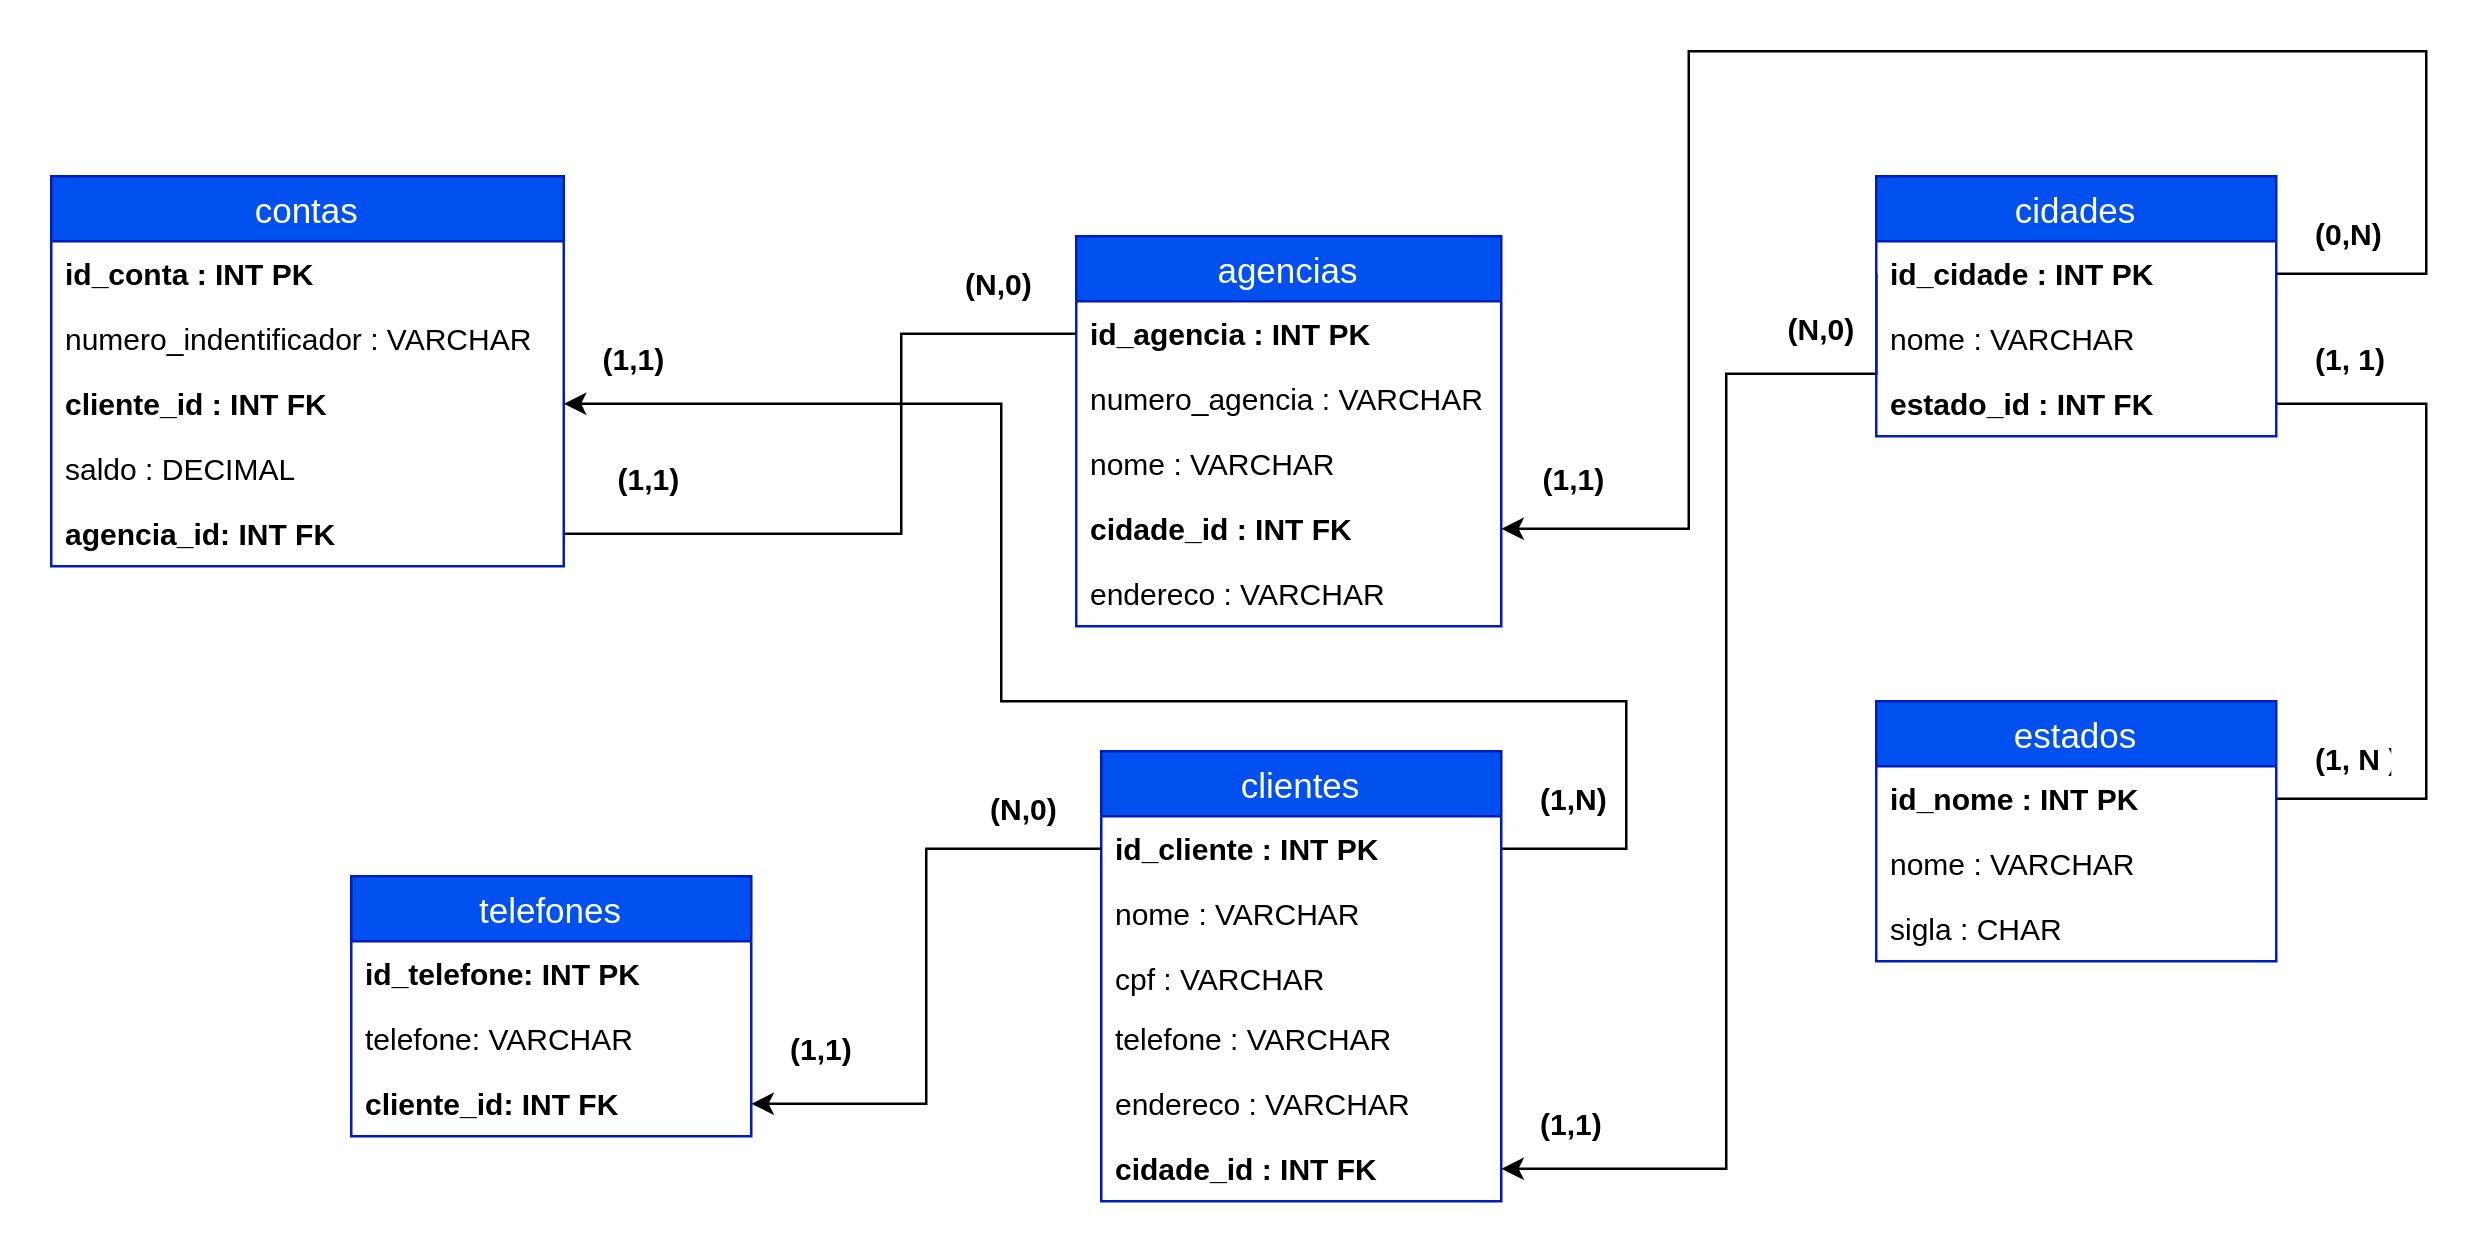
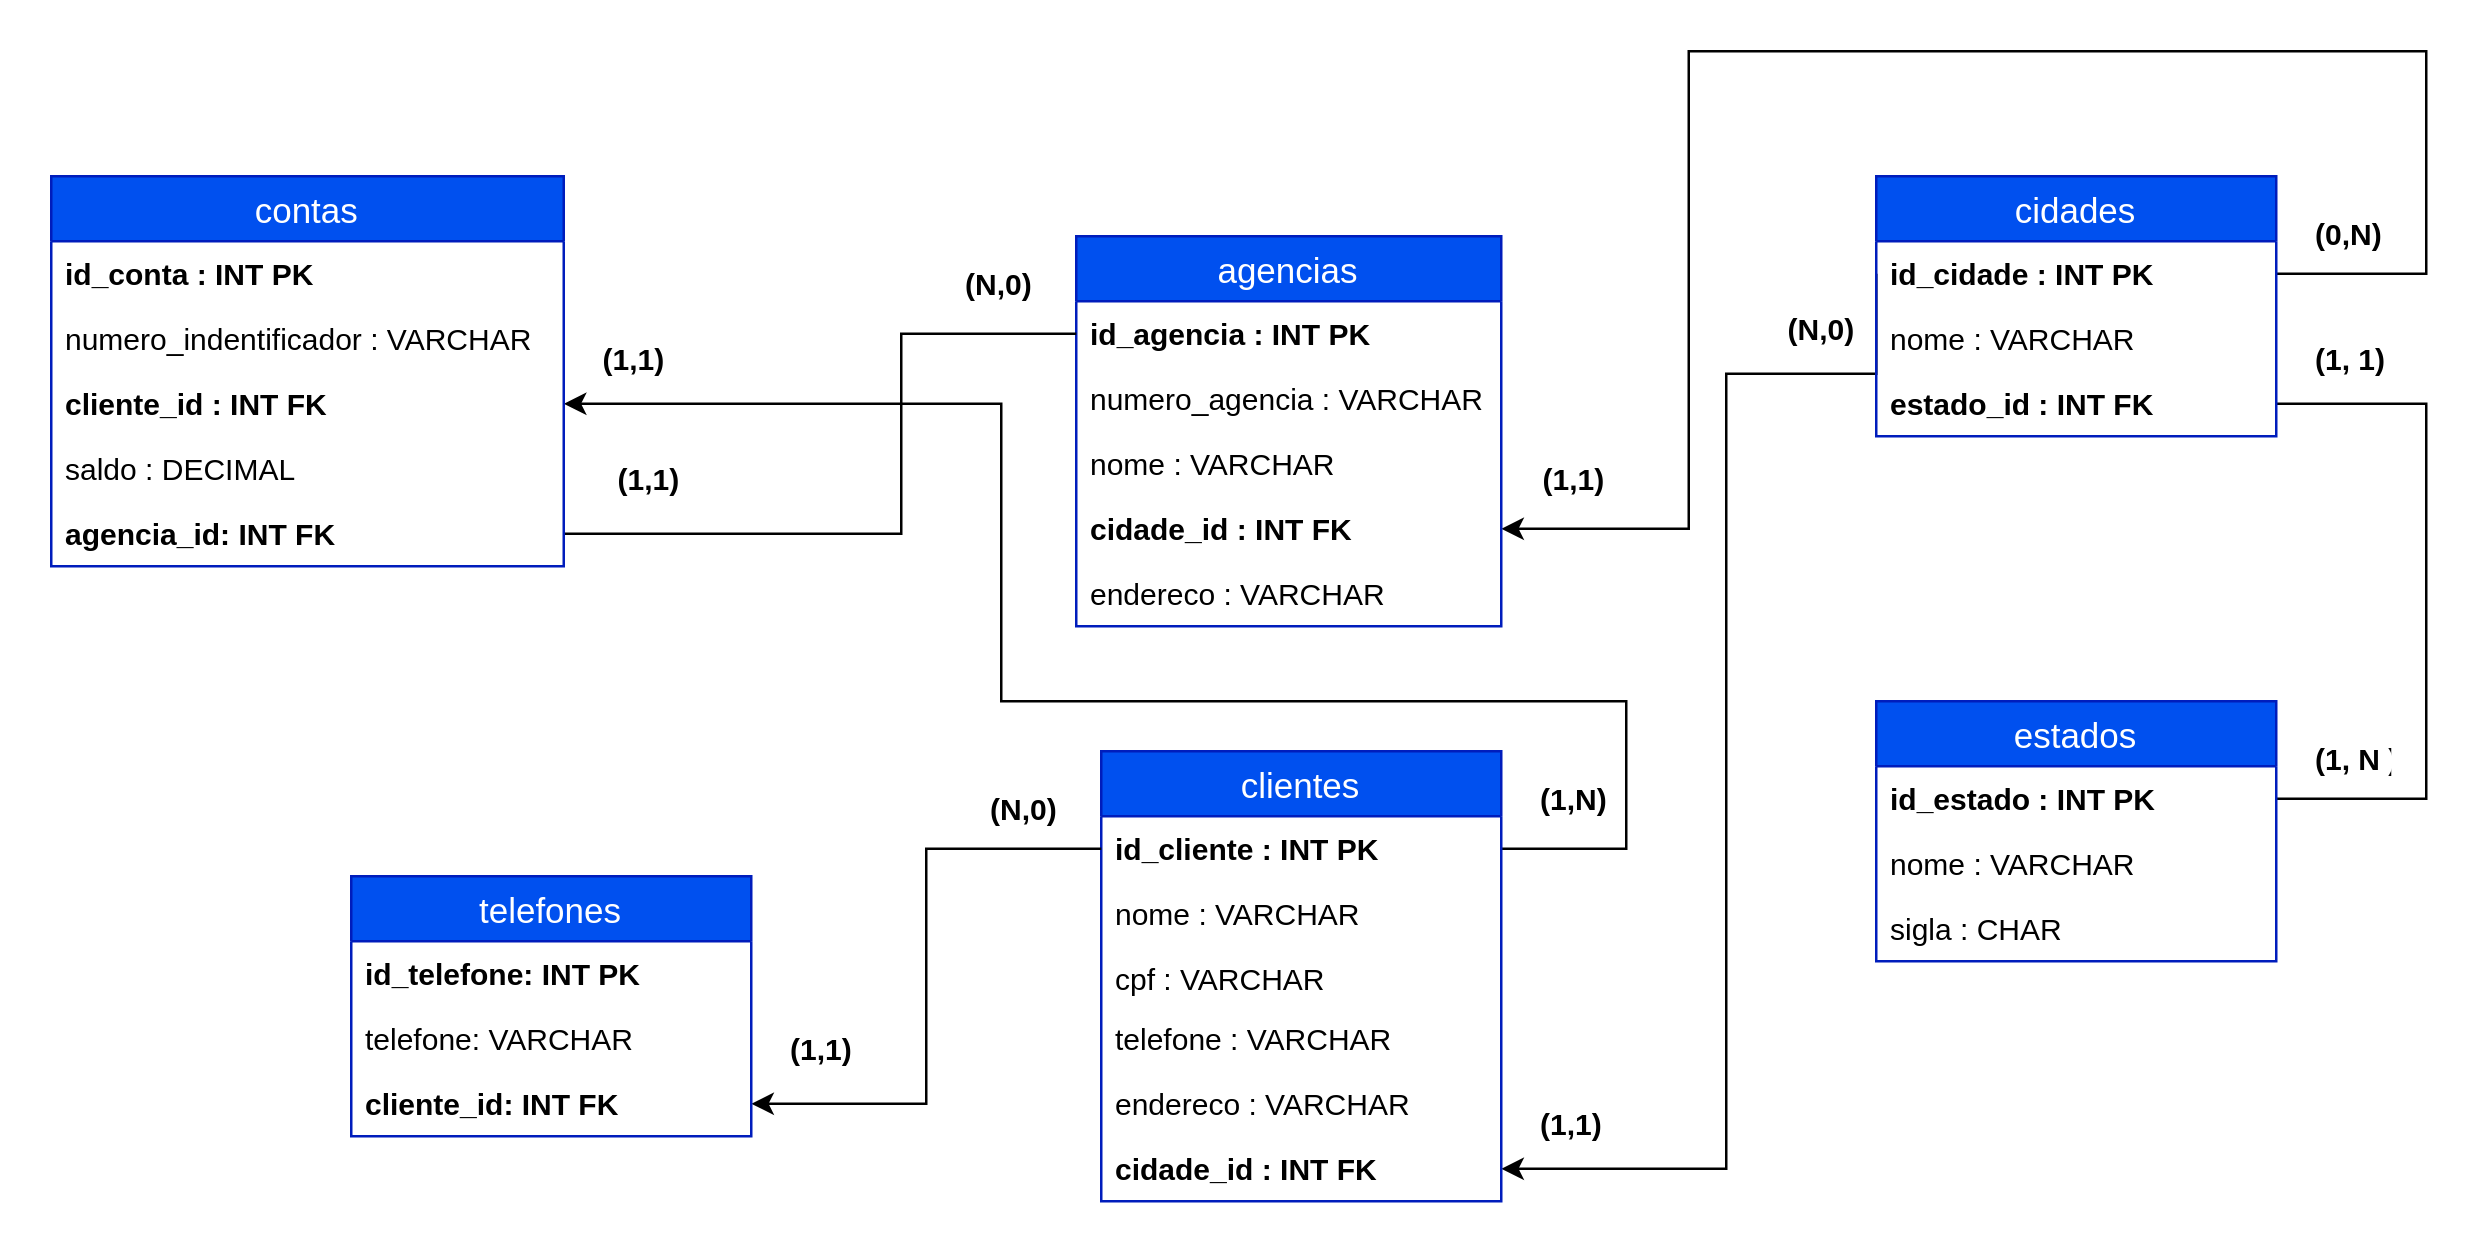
(2005, 800) -> (2022, 800)
